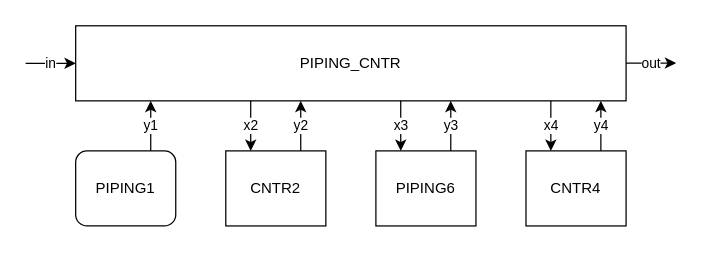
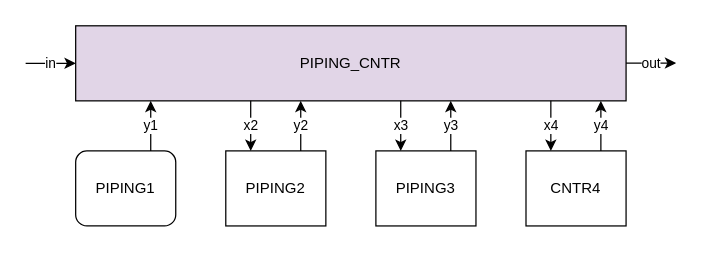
(351, 63) -> (351, 63)
(276, 188) -> (276, 188)
(426, 188) -> (426, 188)
